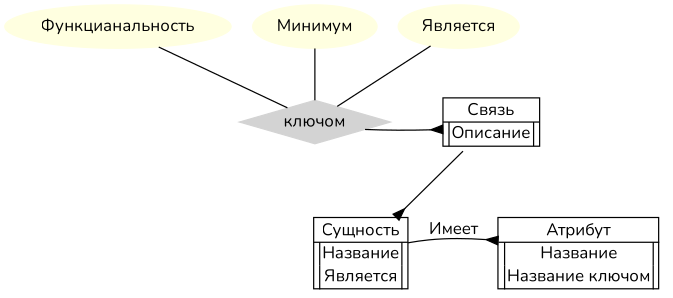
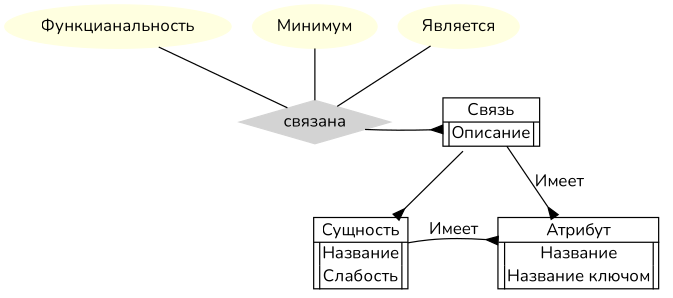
(315, 122) -> (315, 122)
none -> (527, 176)
(361, 276) -> (361, 276)
